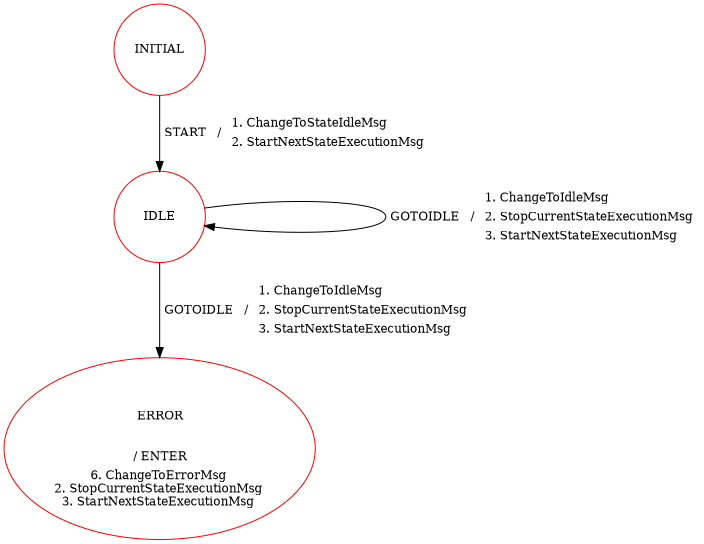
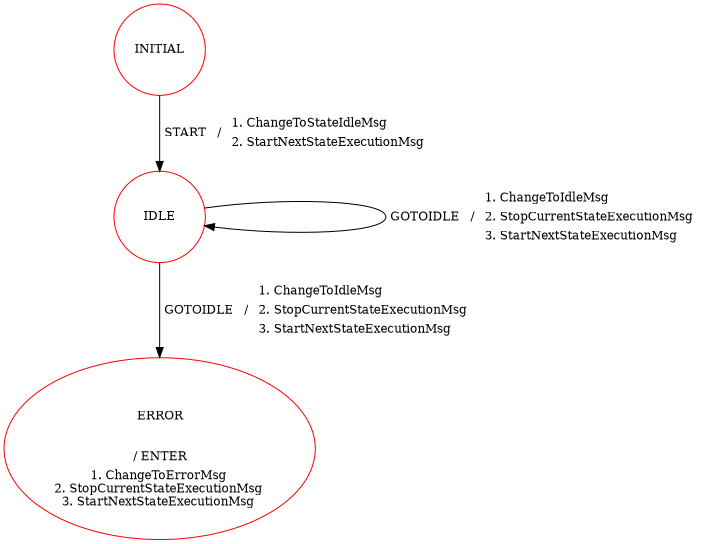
(160, 476) -> (160, 476)
